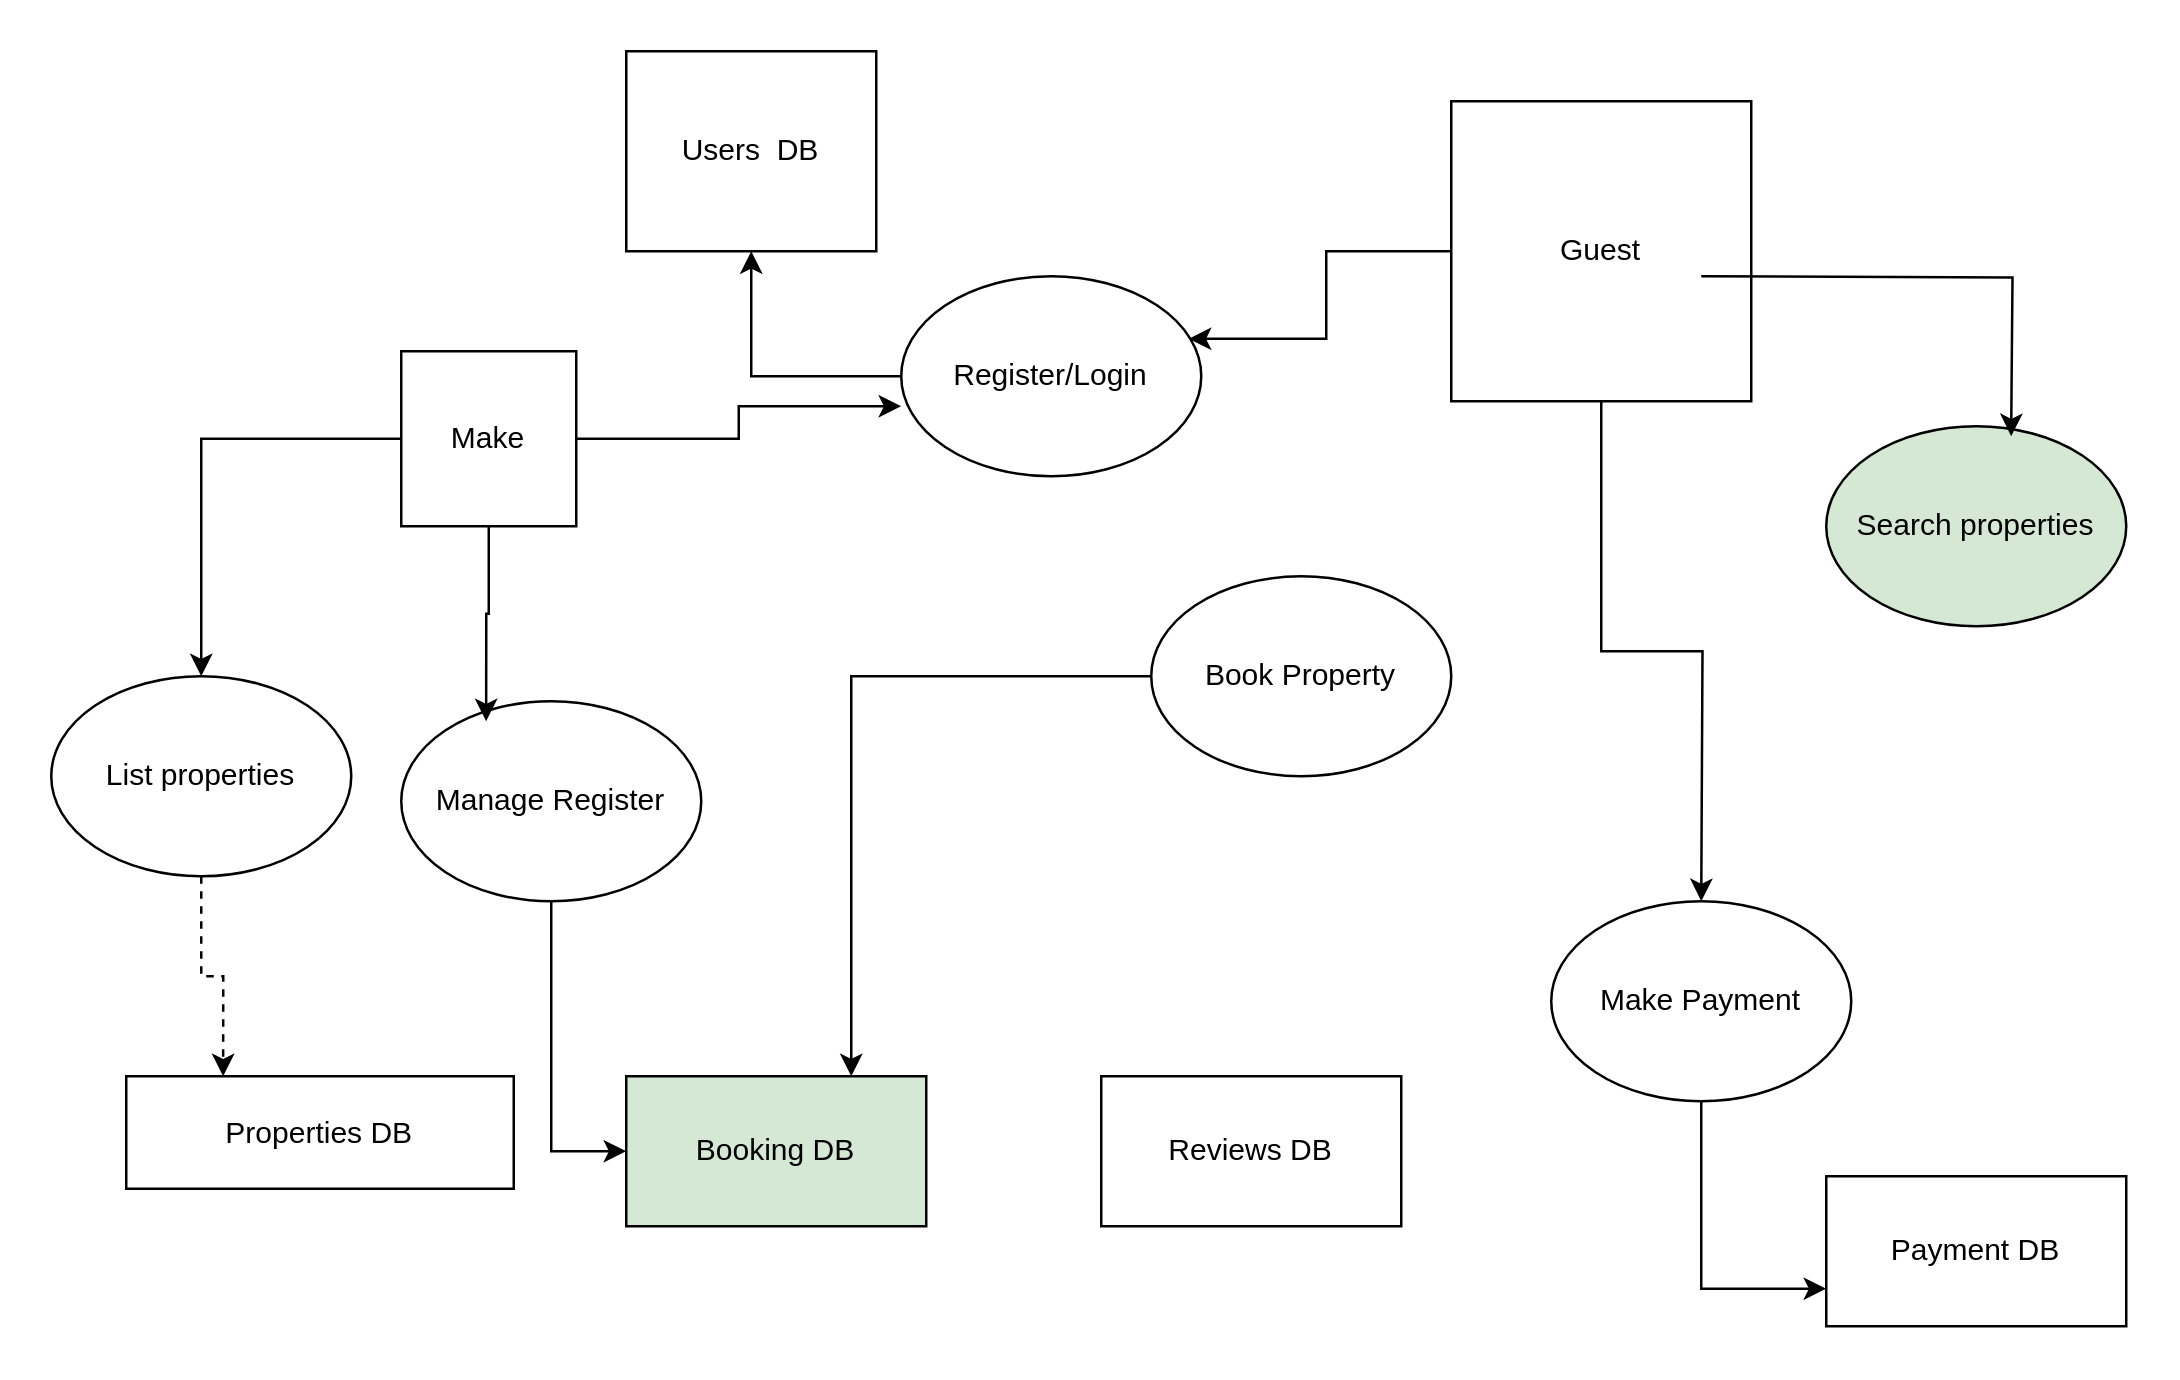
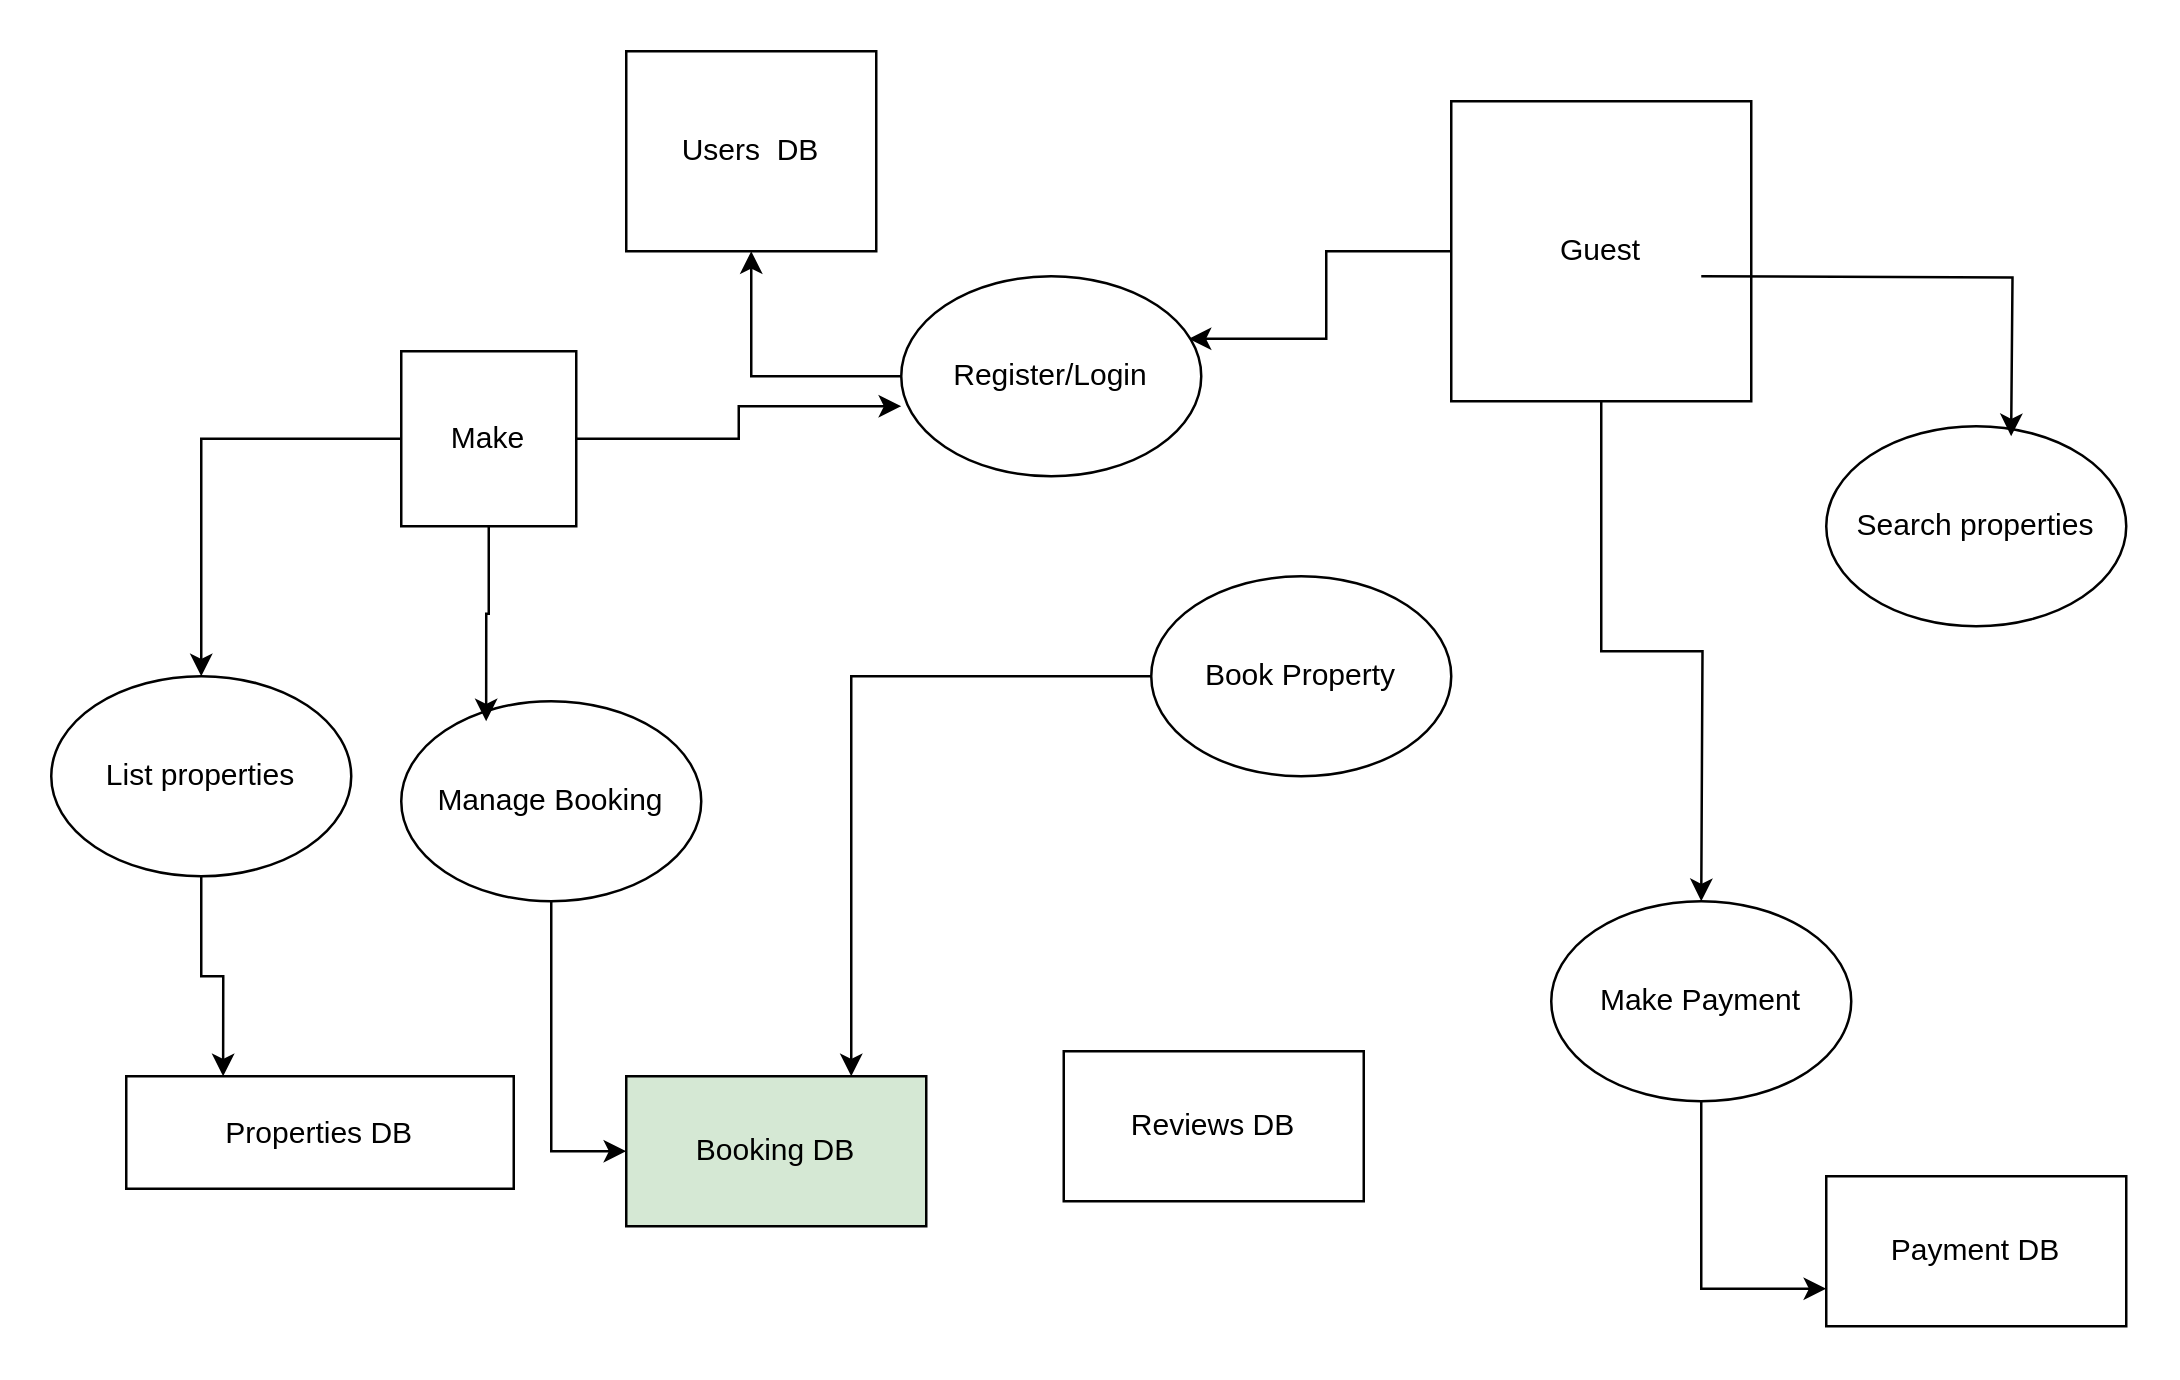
(1976, 526) -> (1976, 526)
(551, 801) -> (551, 801)
(206, 976) -> (206, 976)
(1251, 1151) -> (1214, 1126)
